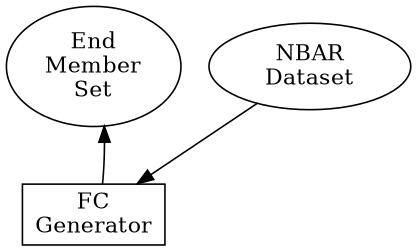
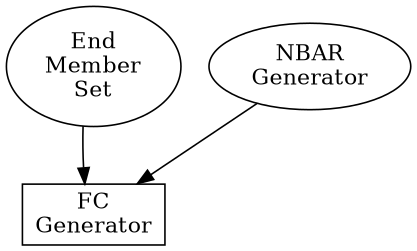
(310, 66) -> (310, 66)
(104, 163) -> (83, 147)
